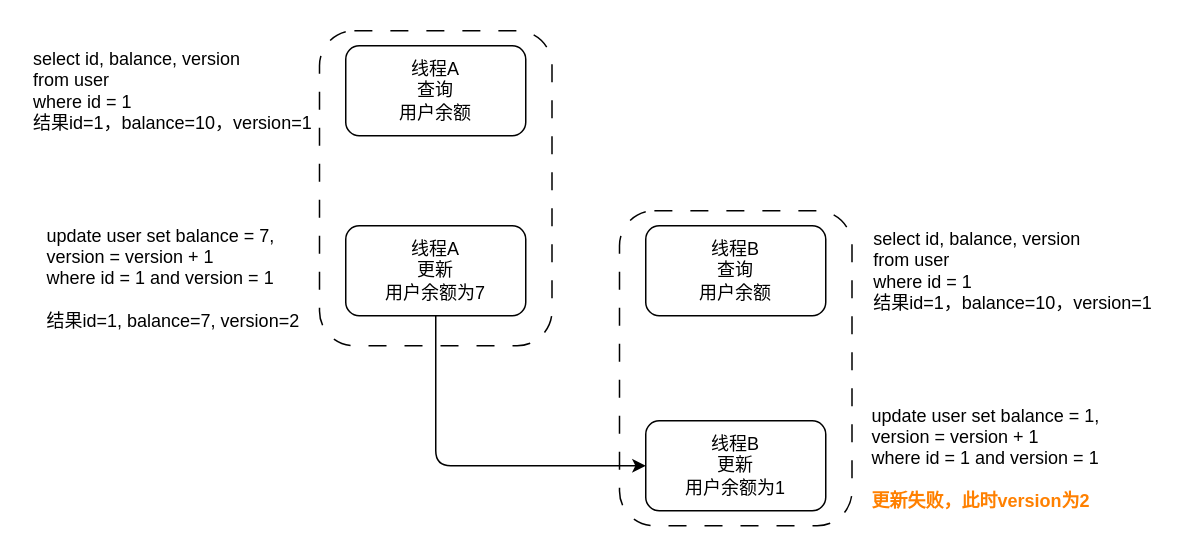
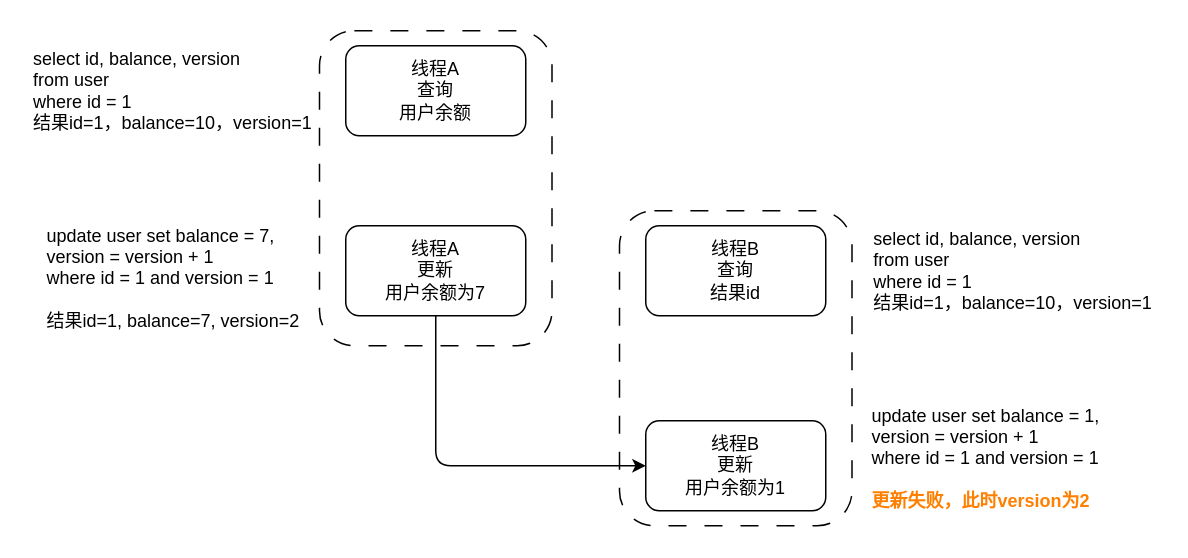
(736, 271) -> (736, 271)
